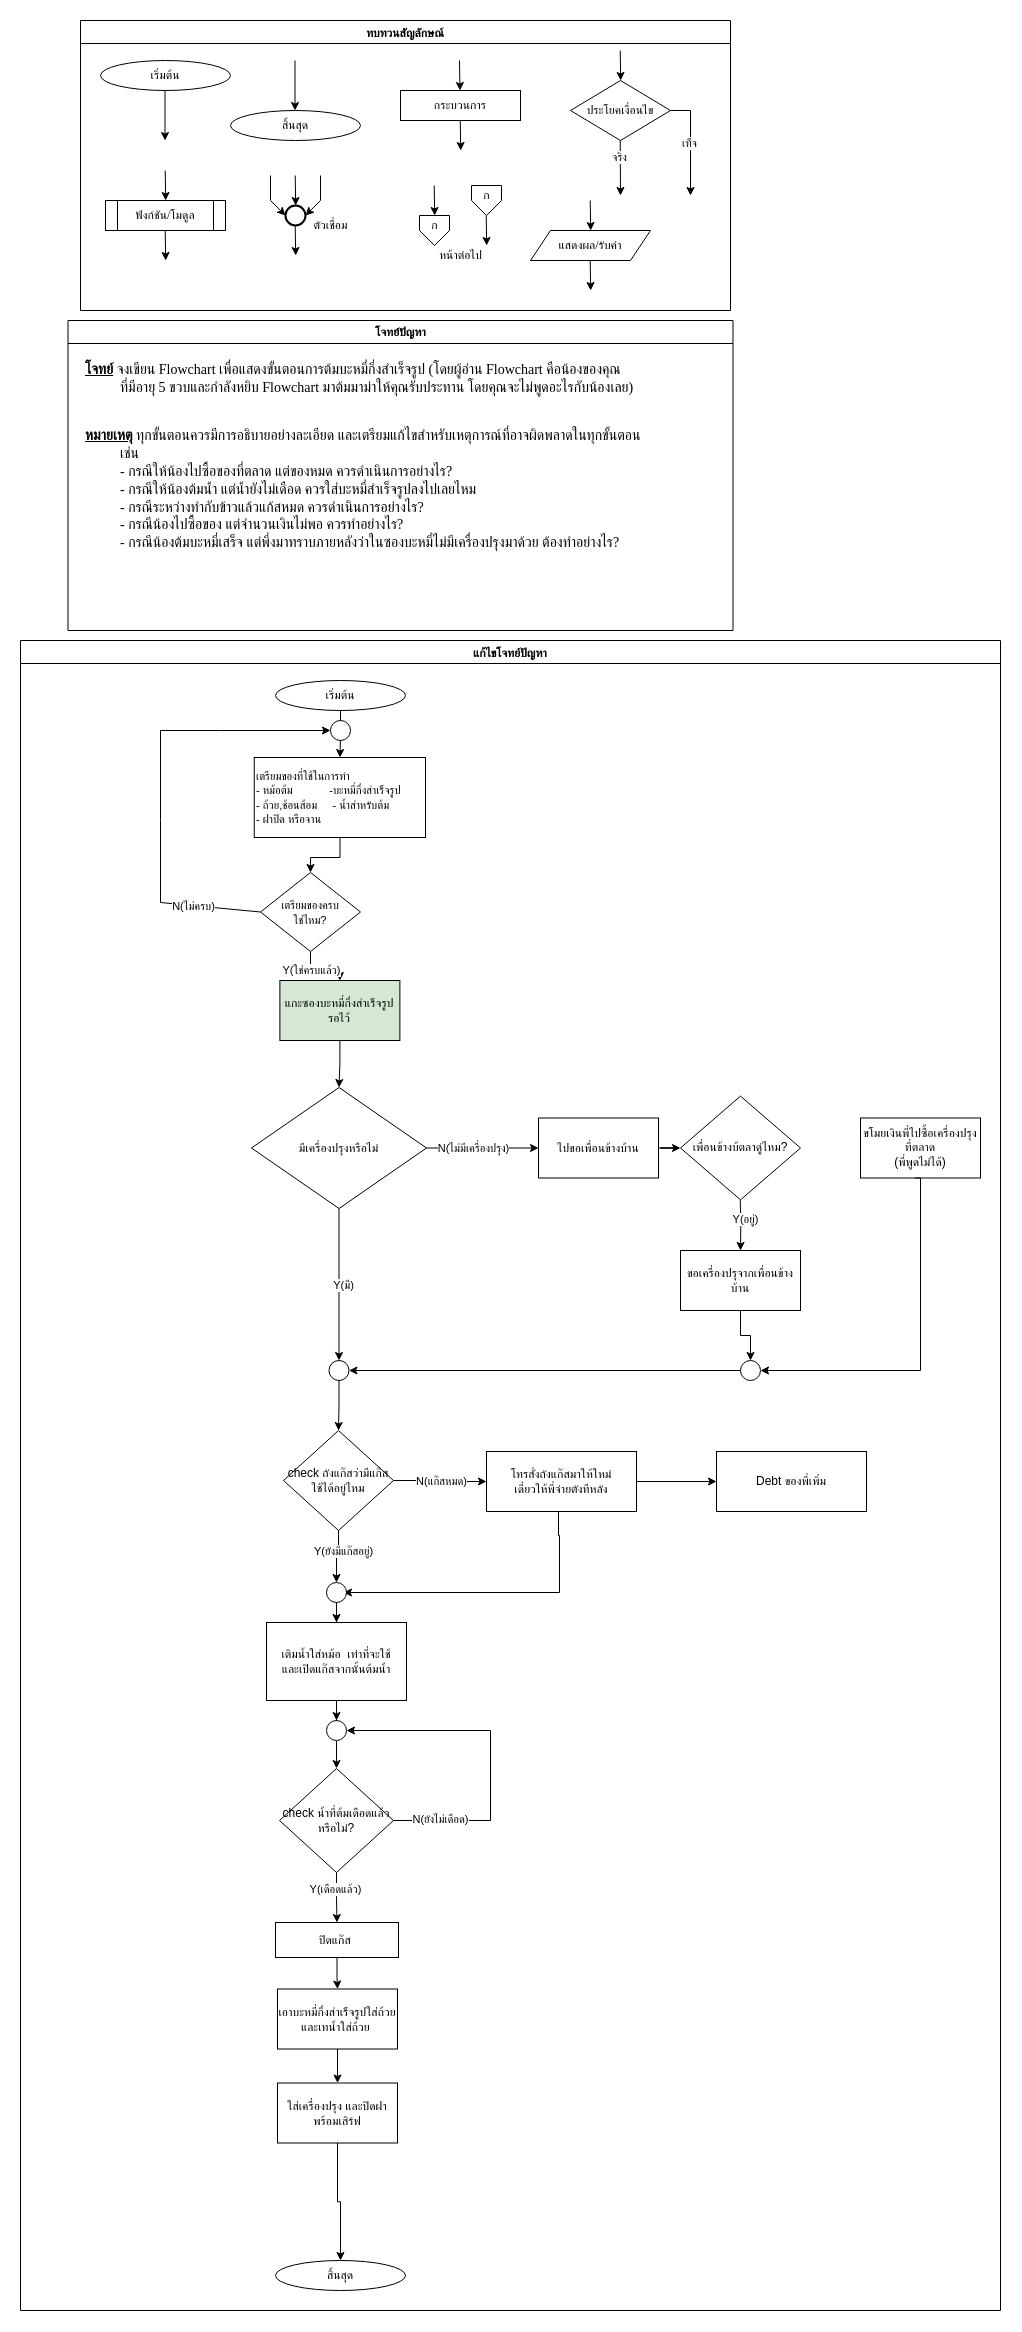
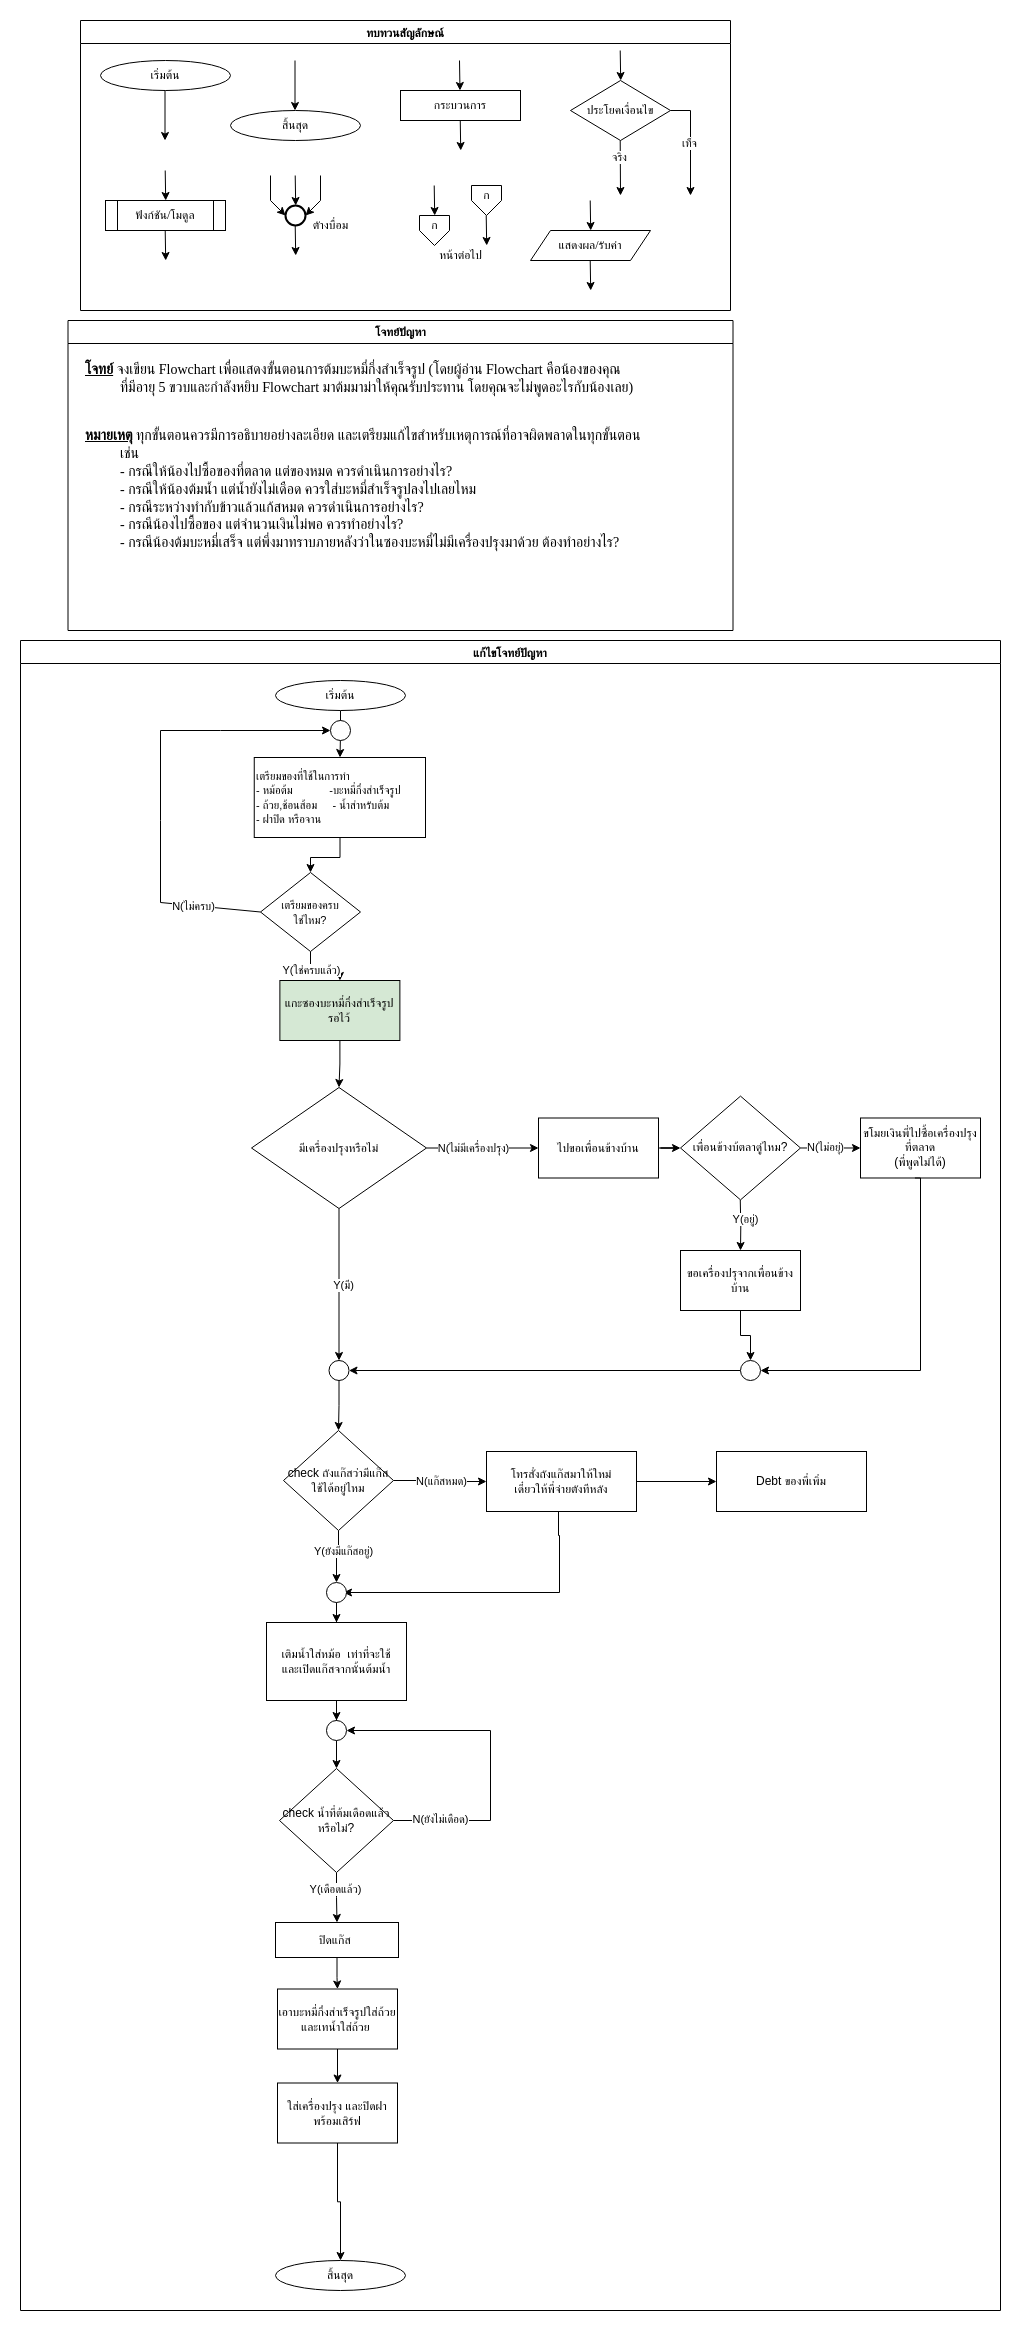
(331, 226) -> (331, 226)
none -> (827, 1148)
